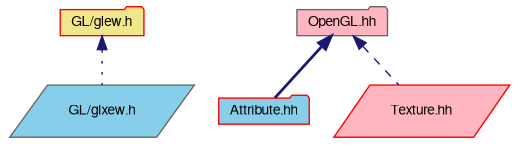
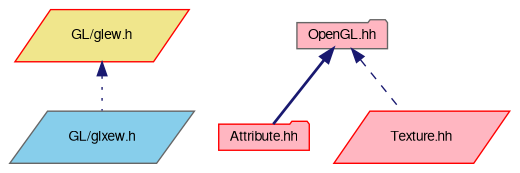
(102, 23) -> (102, 36)
(264, 111) -> (264, 137)
